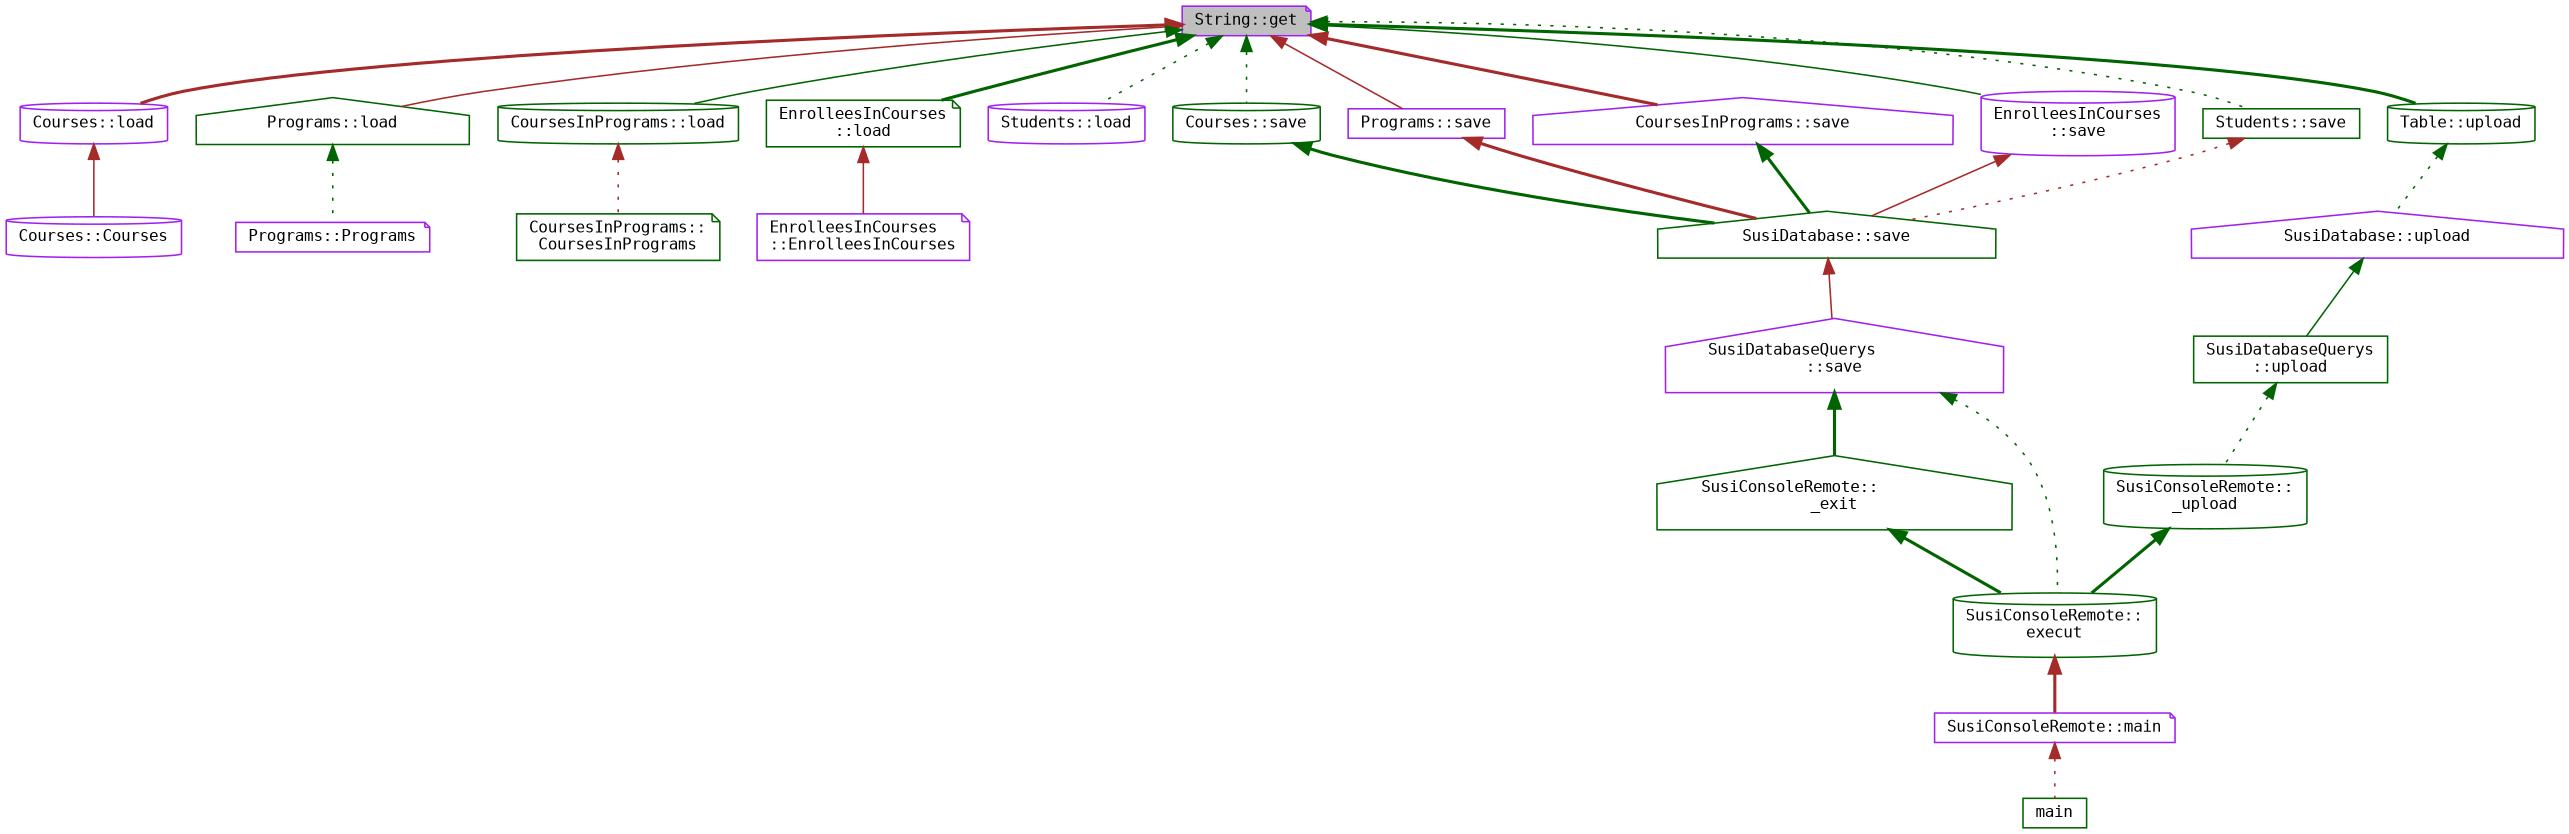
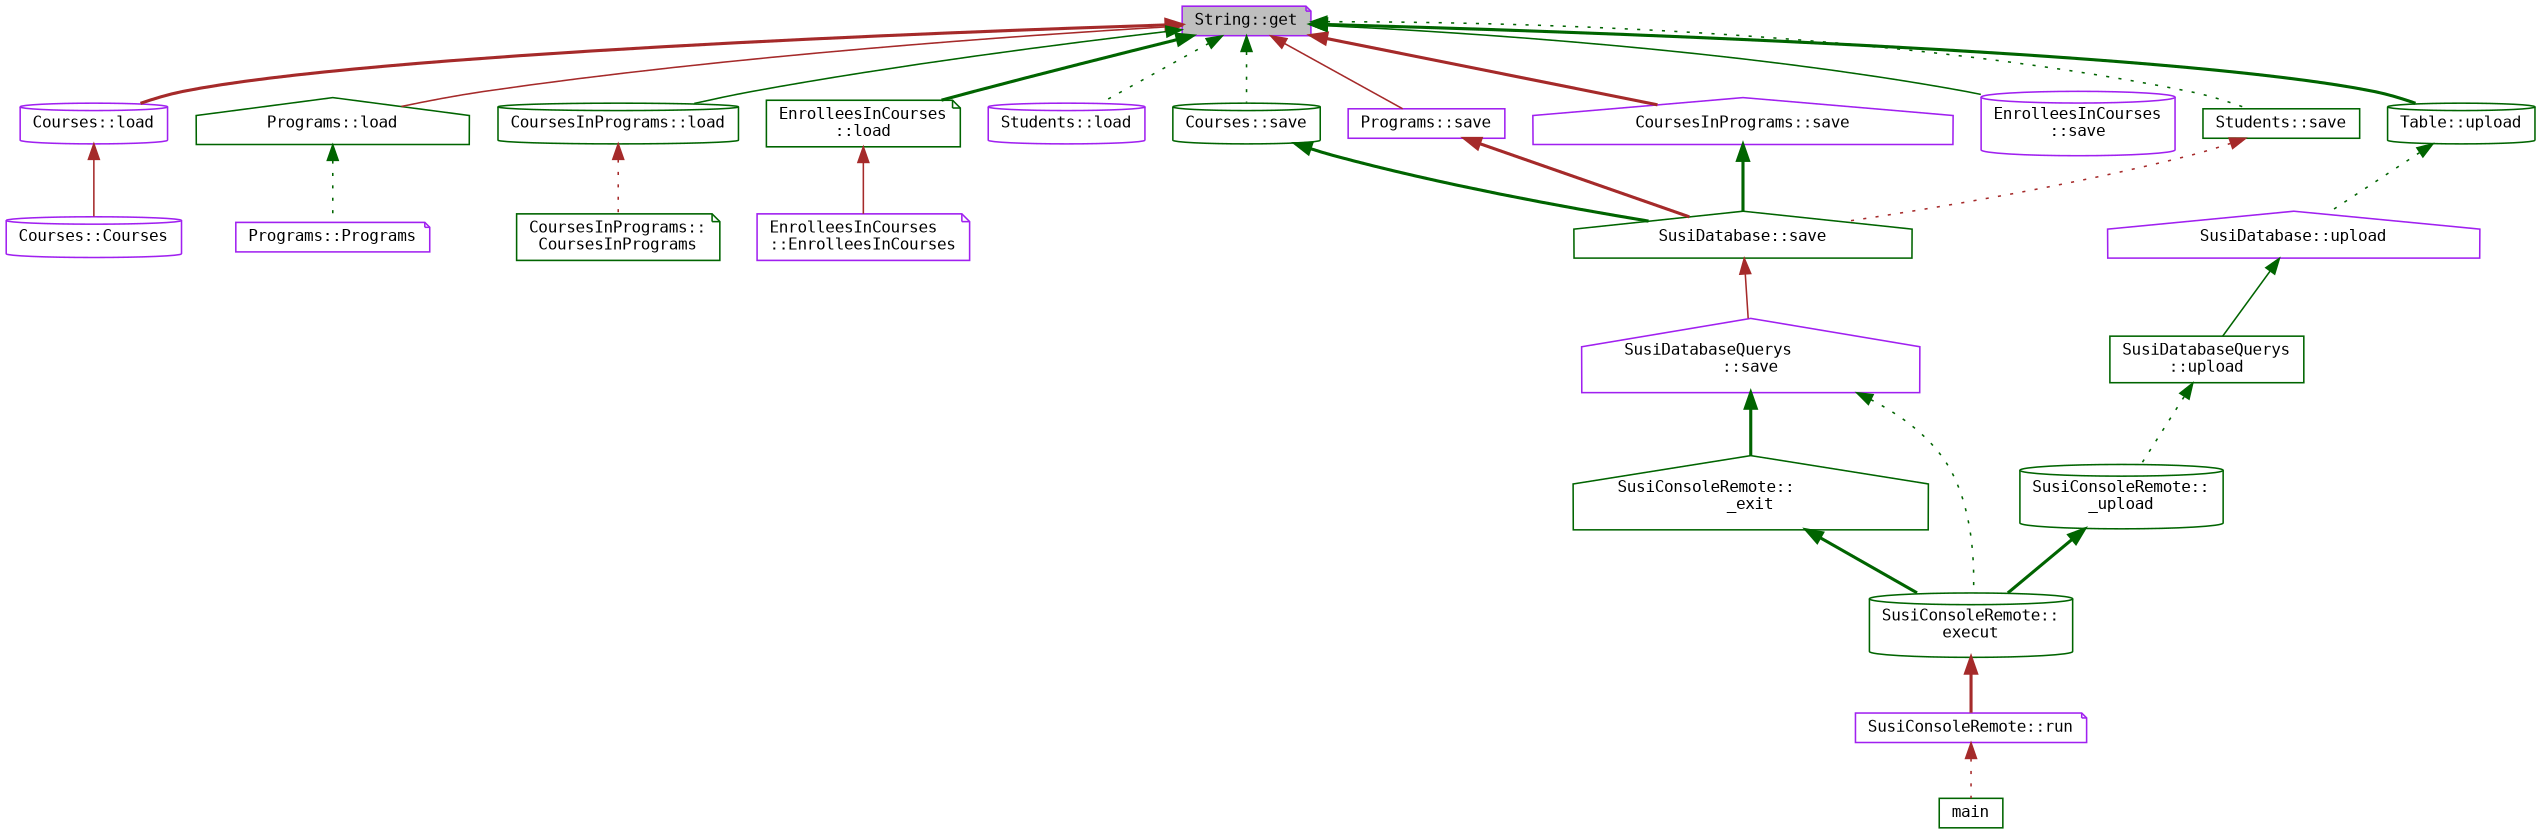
(1934, 189) -> none
(2055, 728) -> (1971, 728)
